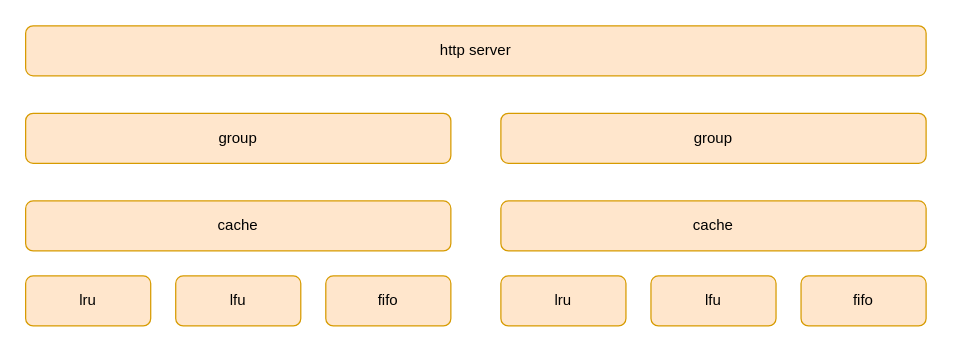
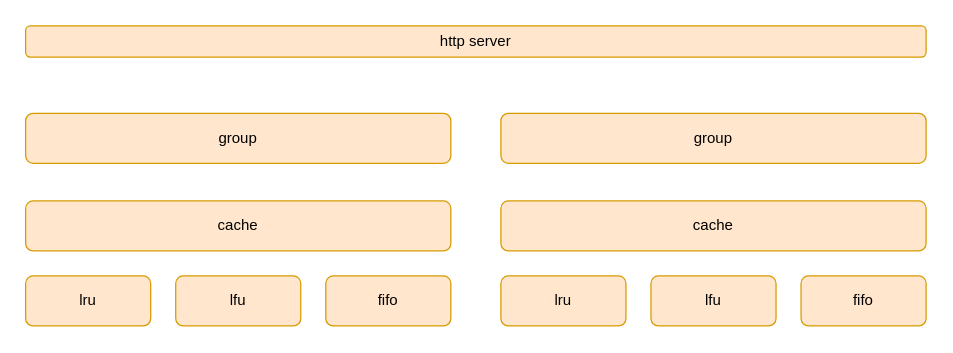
(476, 51) -> (476, 41)
